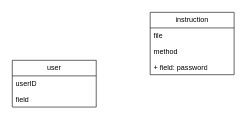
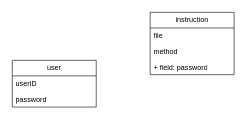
(24, 100) -> (32, 100)
